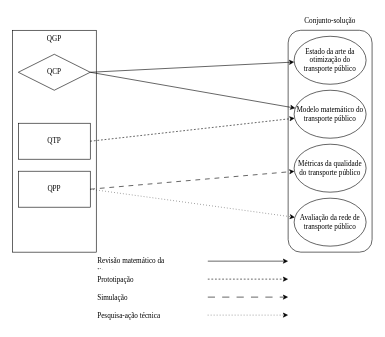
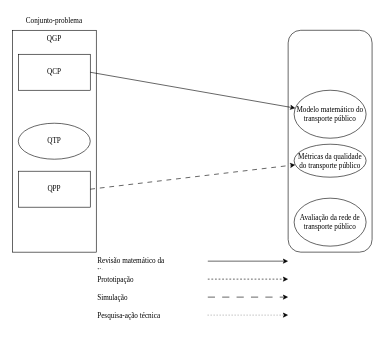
none -> (54, 21)
(330, 21) -> none
(330, 60) -> none
(285, 63) -> none
(54, 72) -> (54, 72)
(257, 123) -> none
(54, 141) -> (54, 141)
(330, 168) -> (330, 161)
(289, 217) -> none
